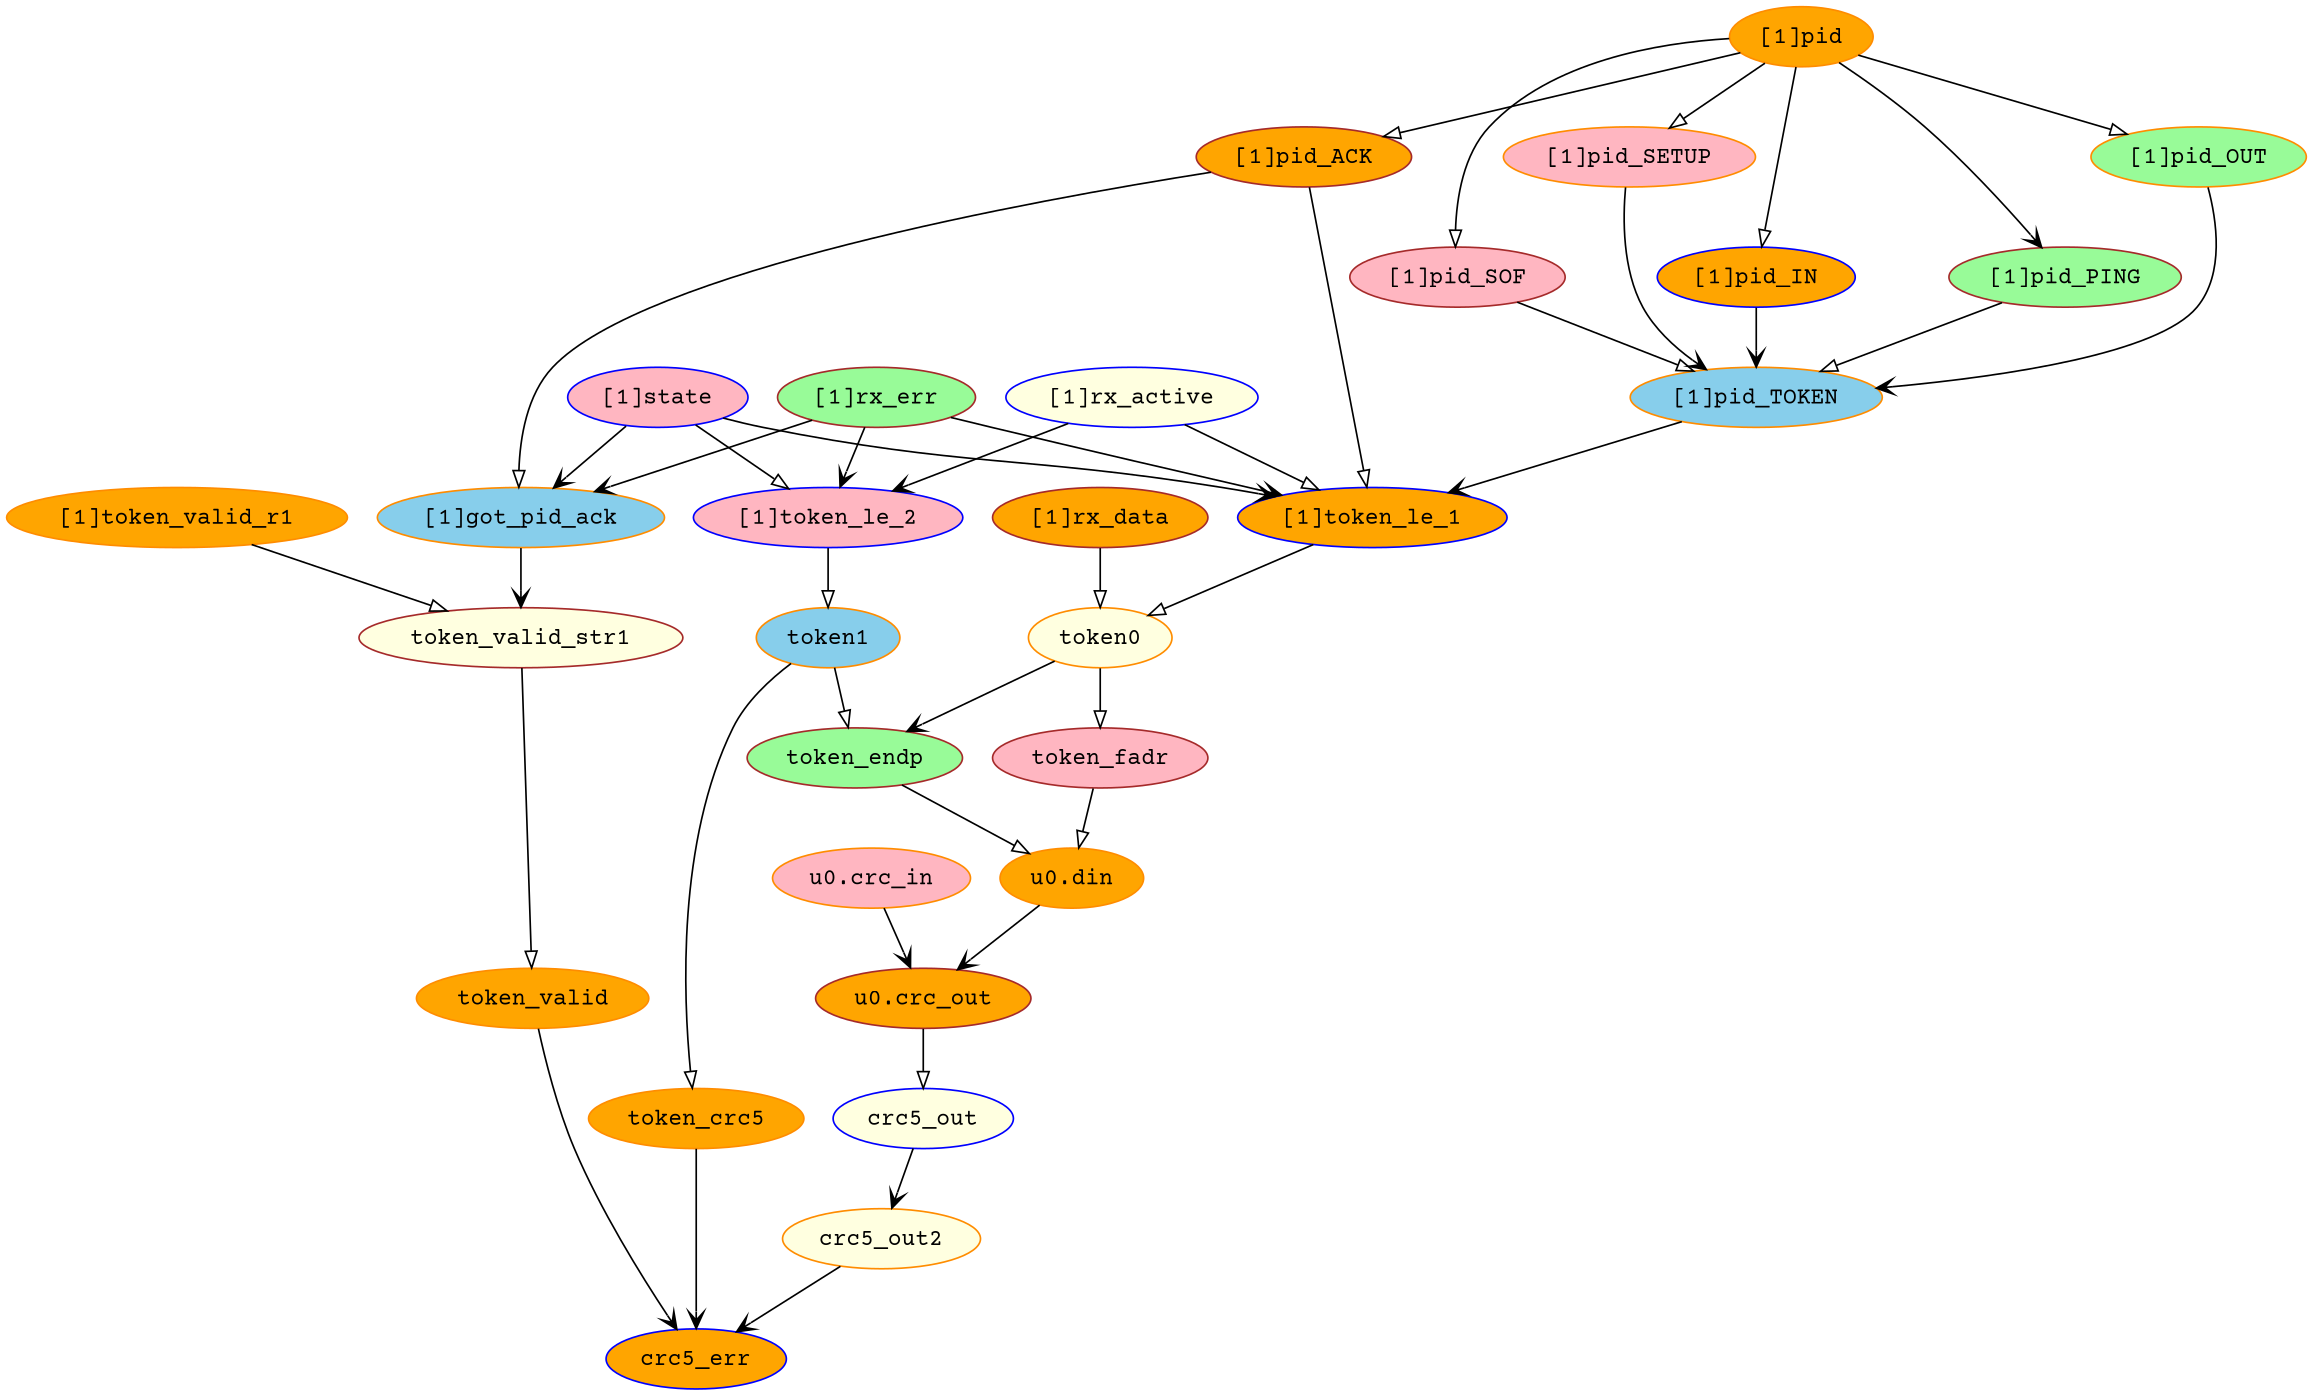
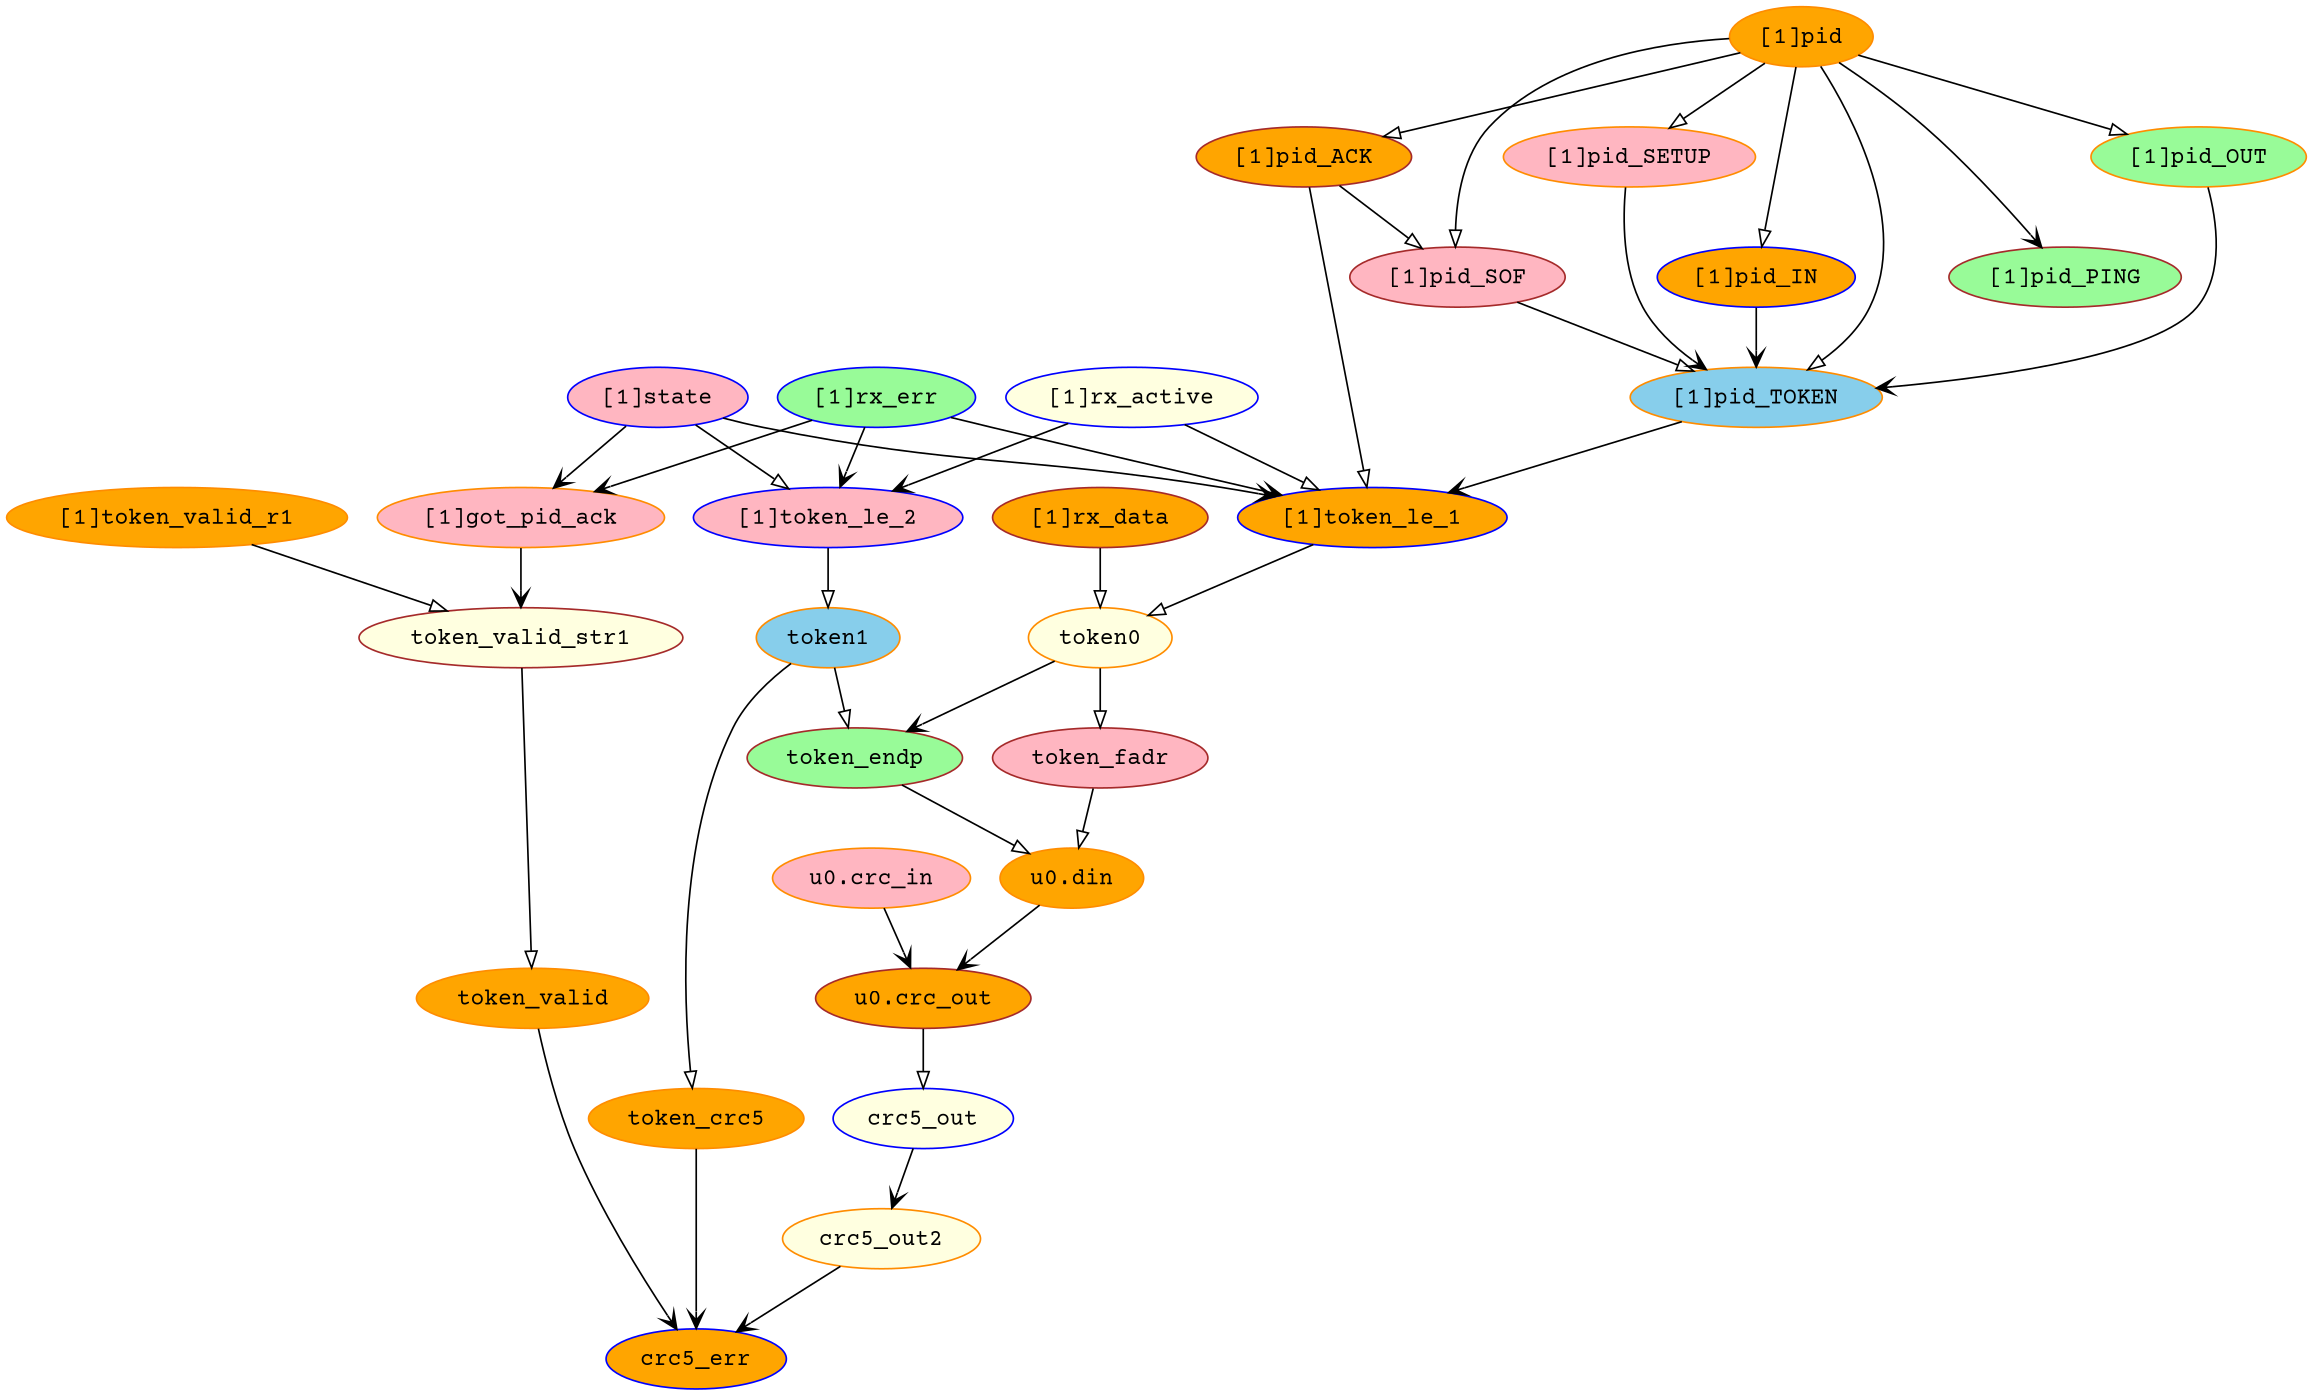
(818, 253) -> (1374, 212)
(1919, 334) -> (1881, 217)
(877, 397) -> (877, 397)
(521, 518) -> (521, 518)
